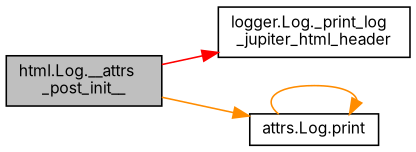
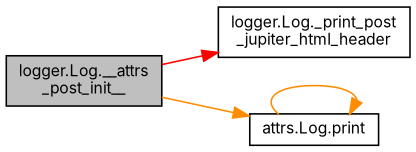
(314, 32) -> (314, 32)
(84, 81) -> (84, 81)
